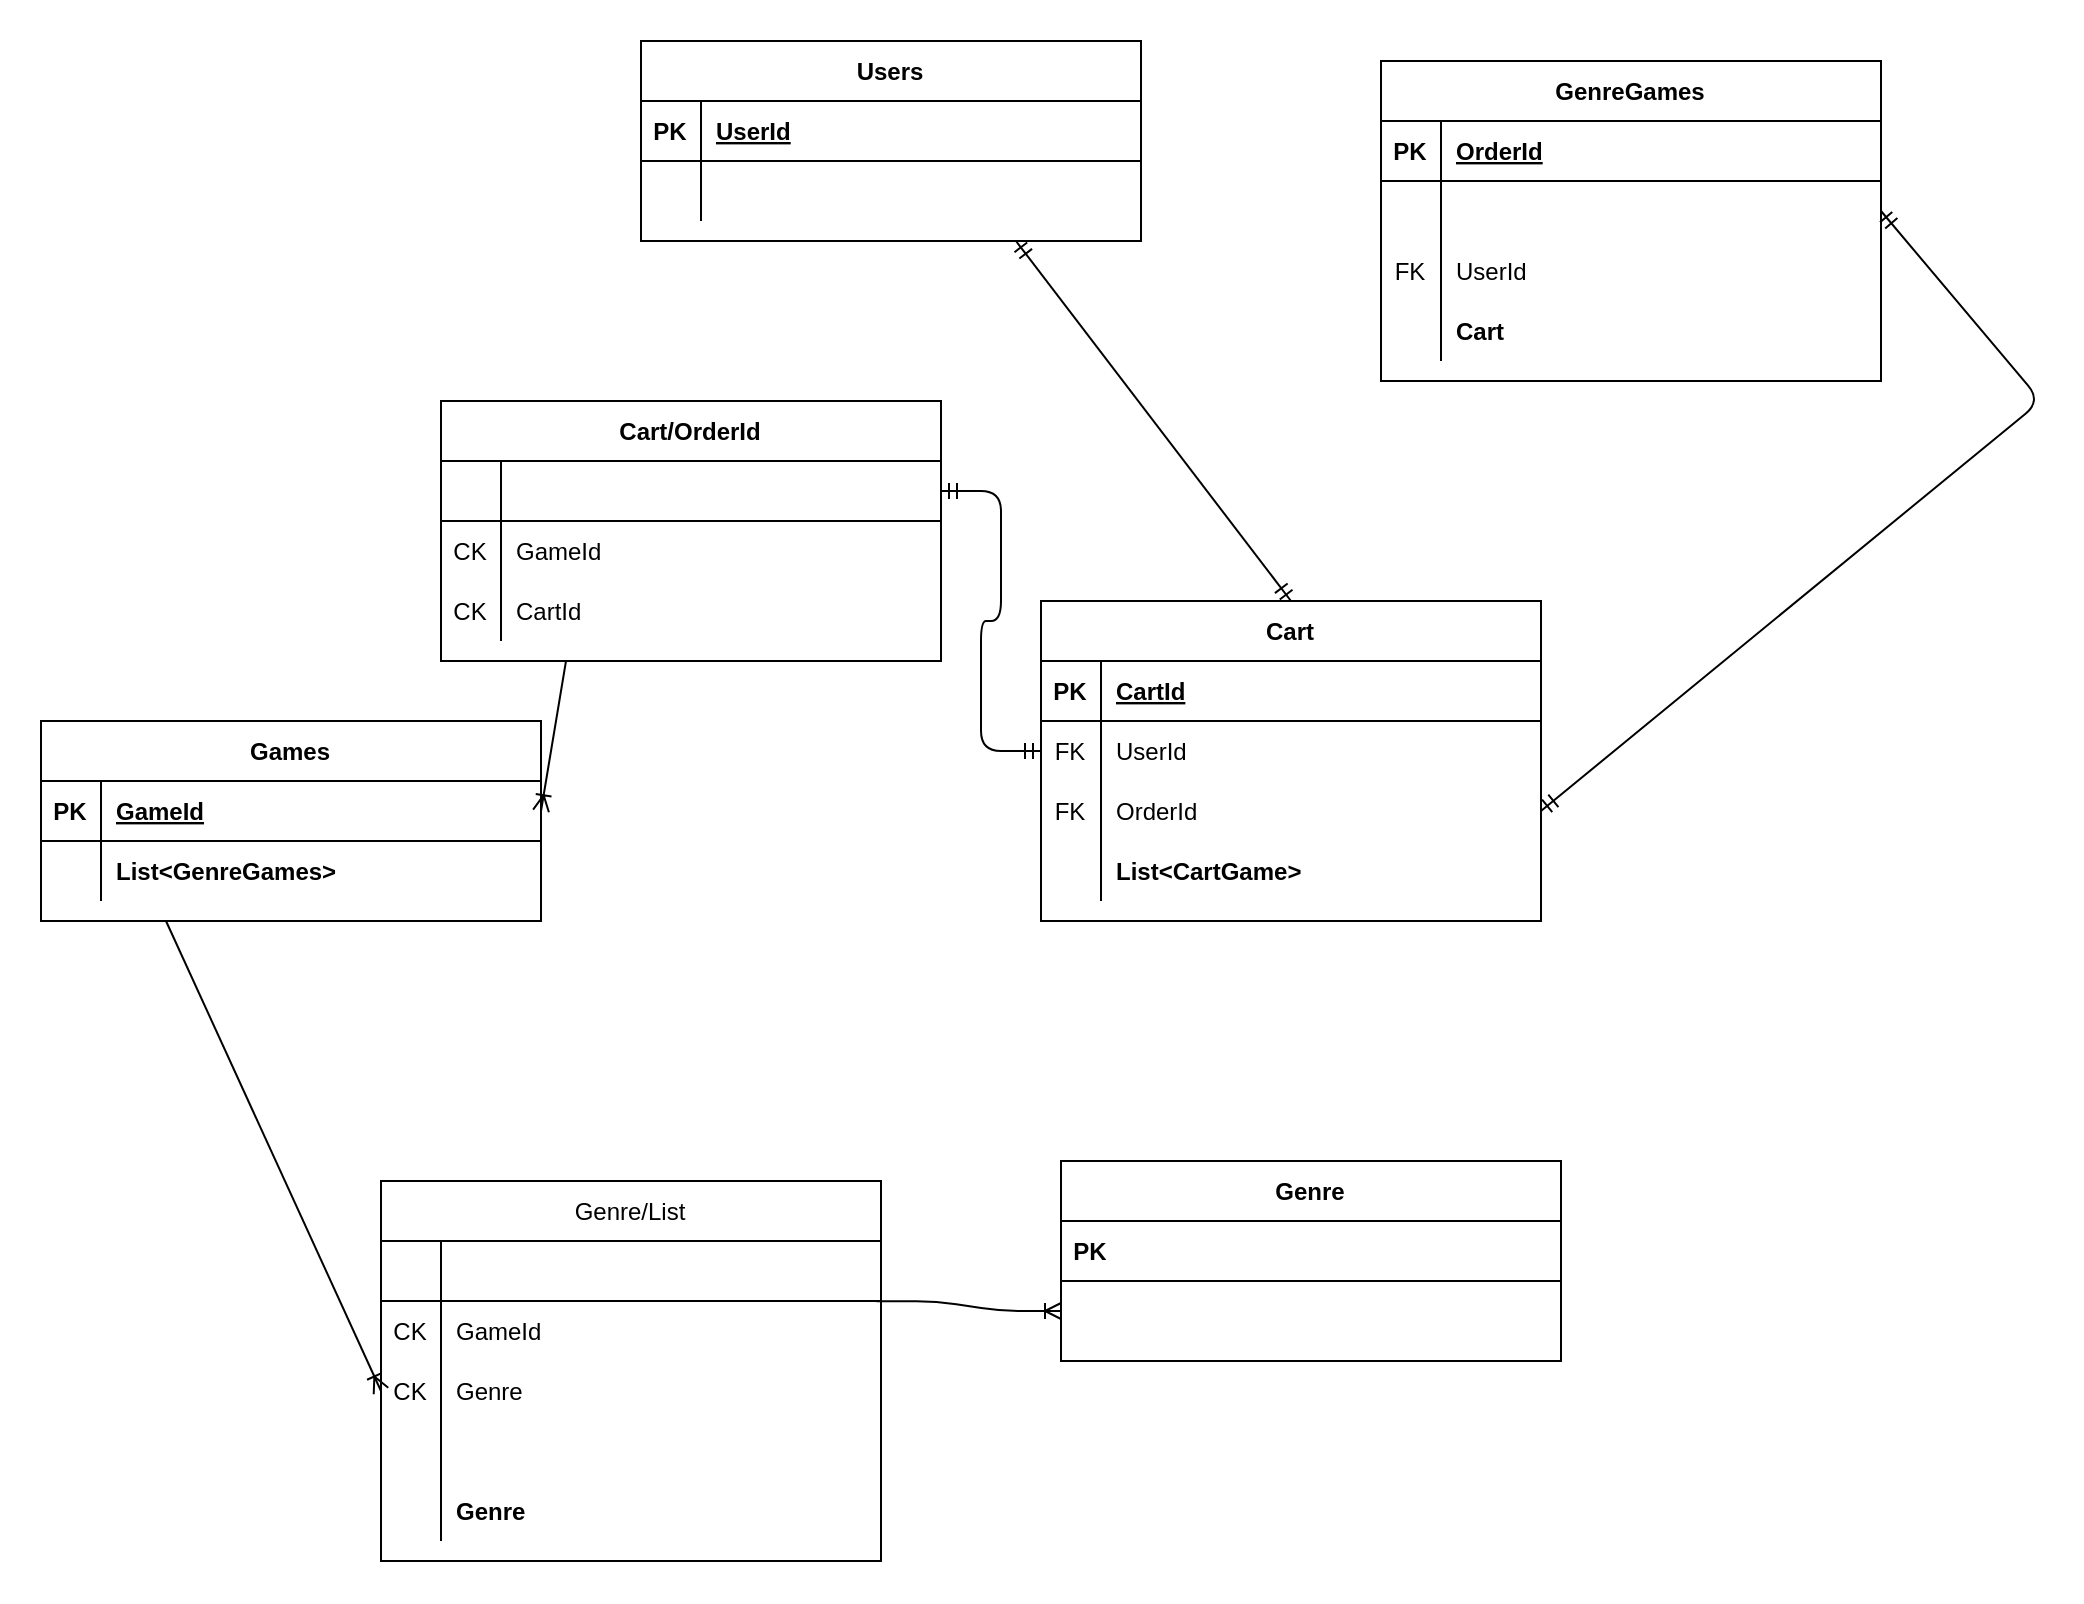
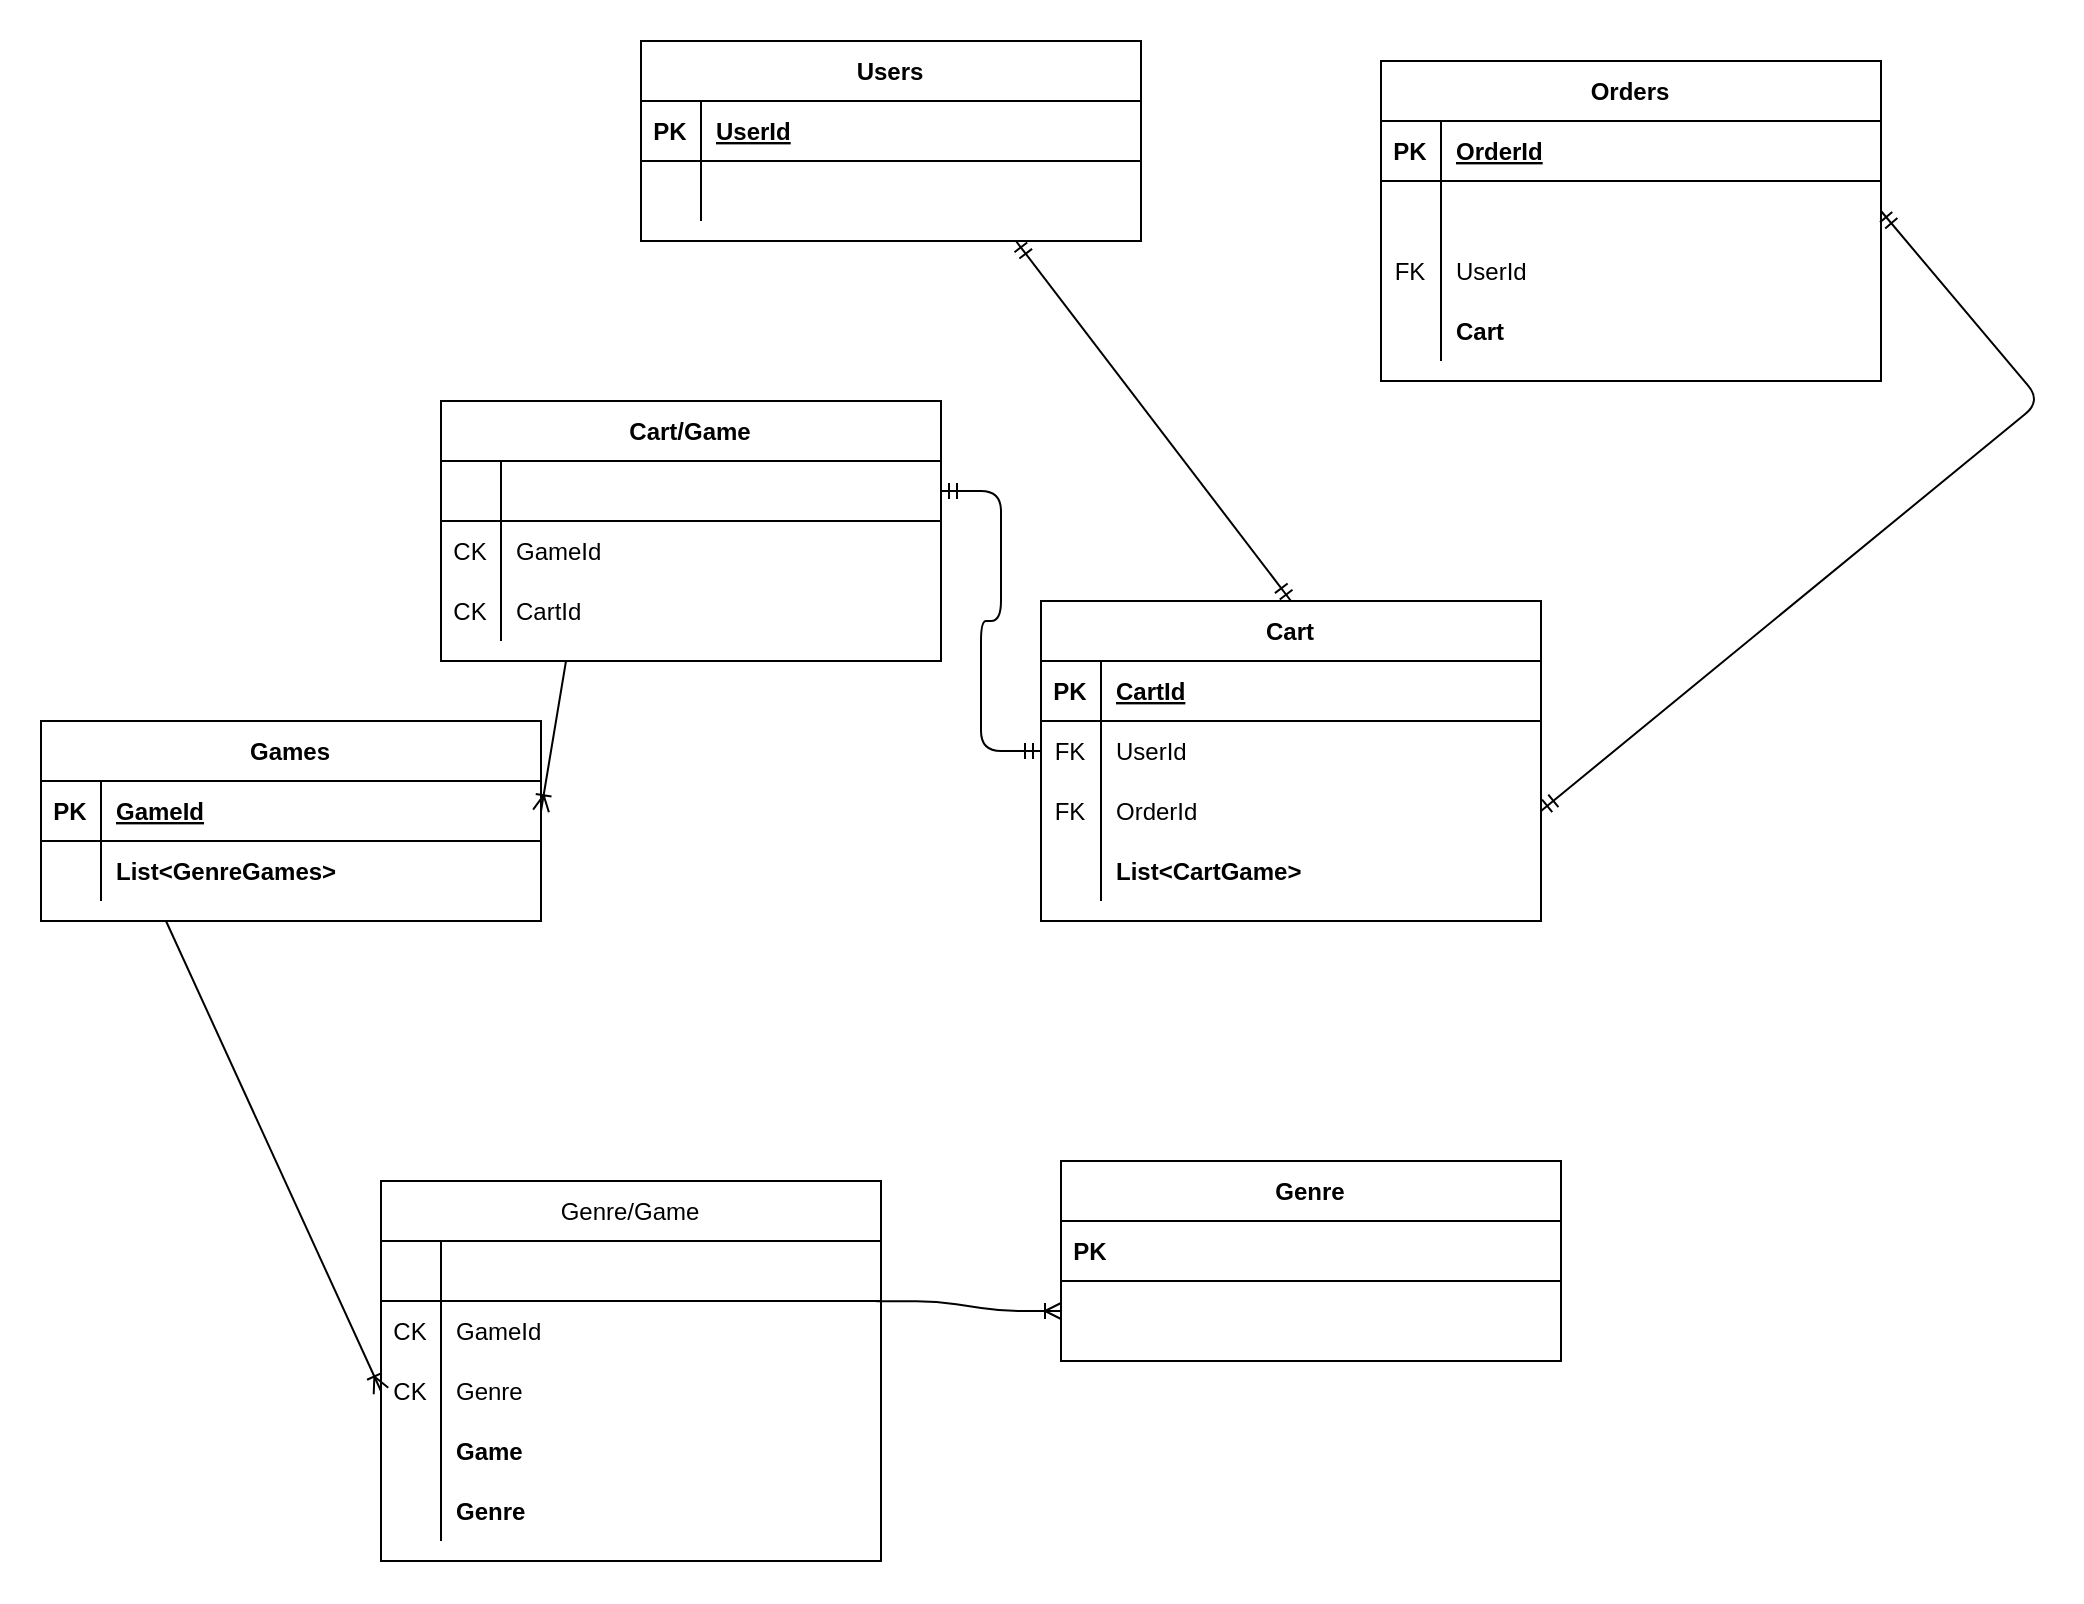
(1630, 92) -> (1630, 92)
(690, 432) -> (690, 432)
(630, 1212) -> (630, 1212)
none -> (661, 1451)
